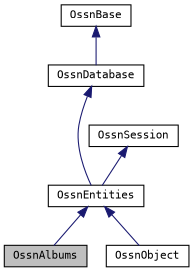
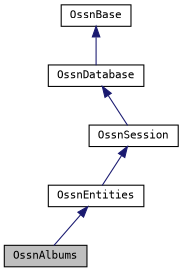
(78, 141) -> (118, 110)
(148, 256) -> none
